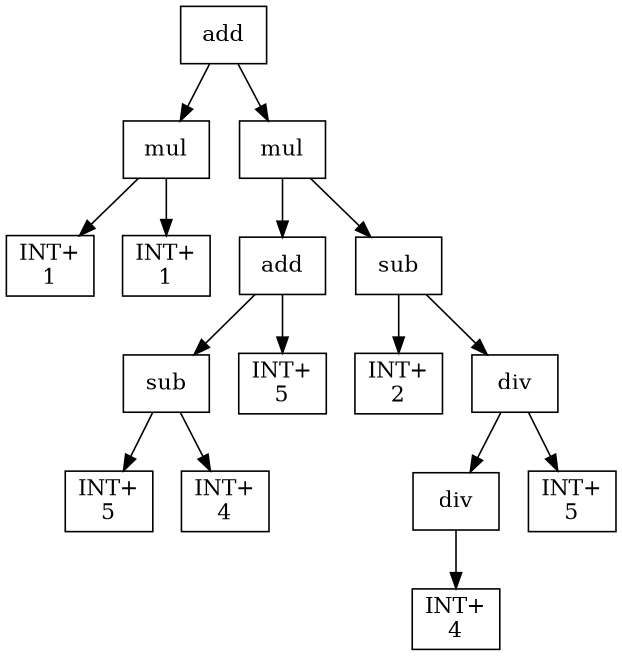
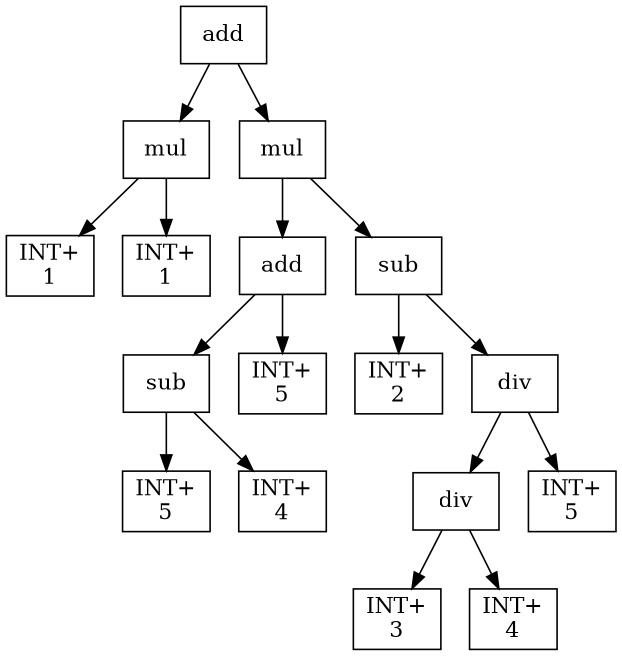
none -> (397, 619)
